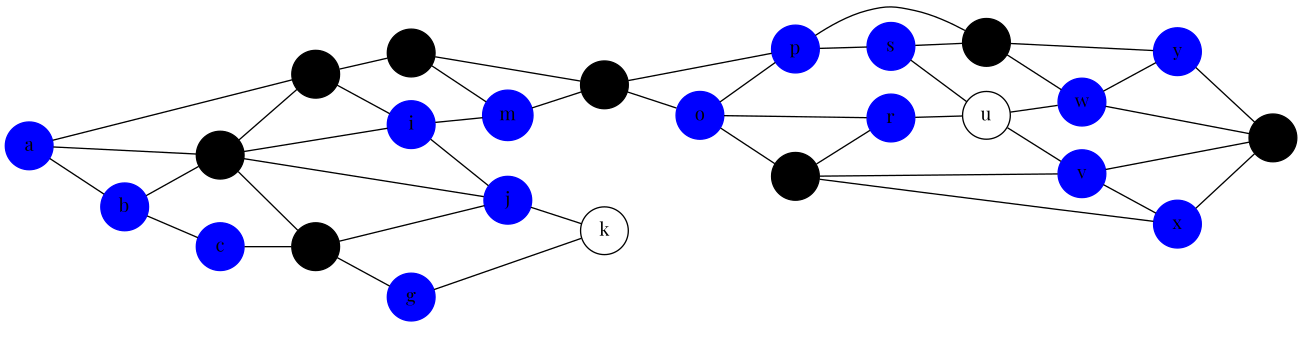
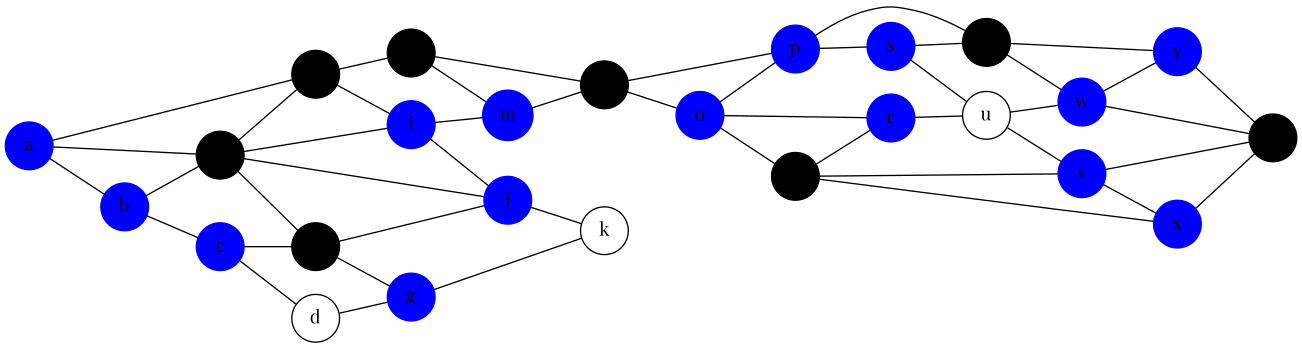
none -> (316, 318)
